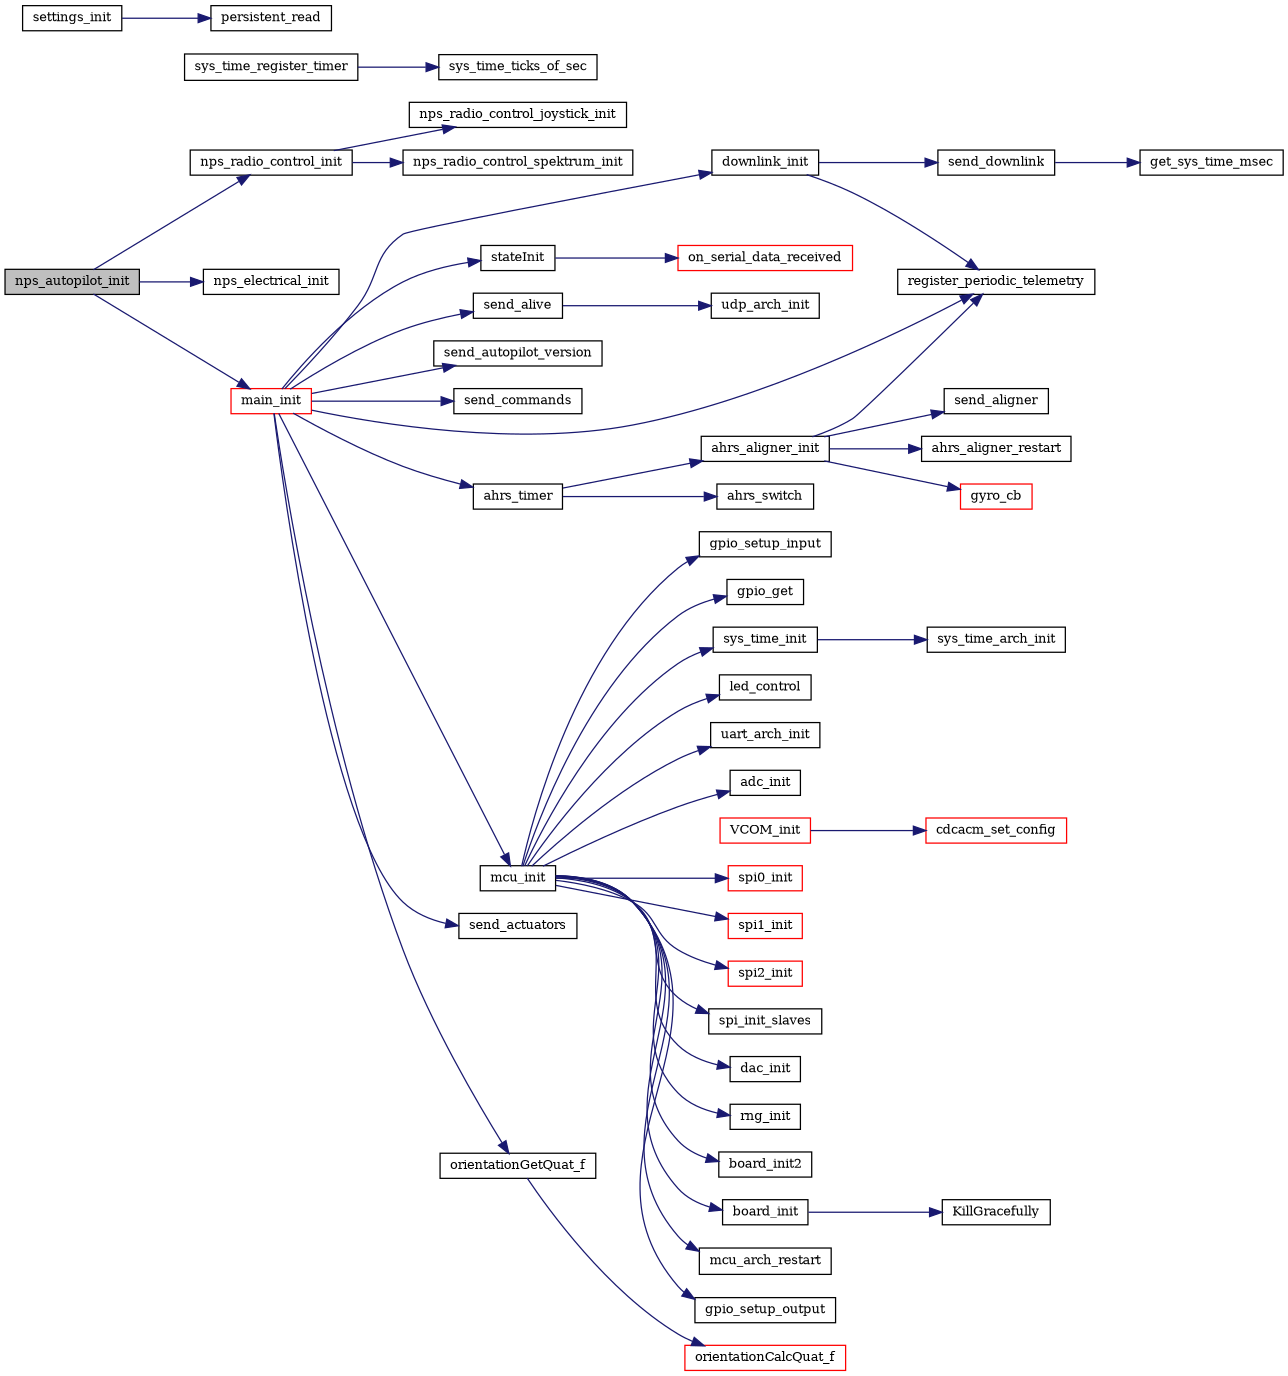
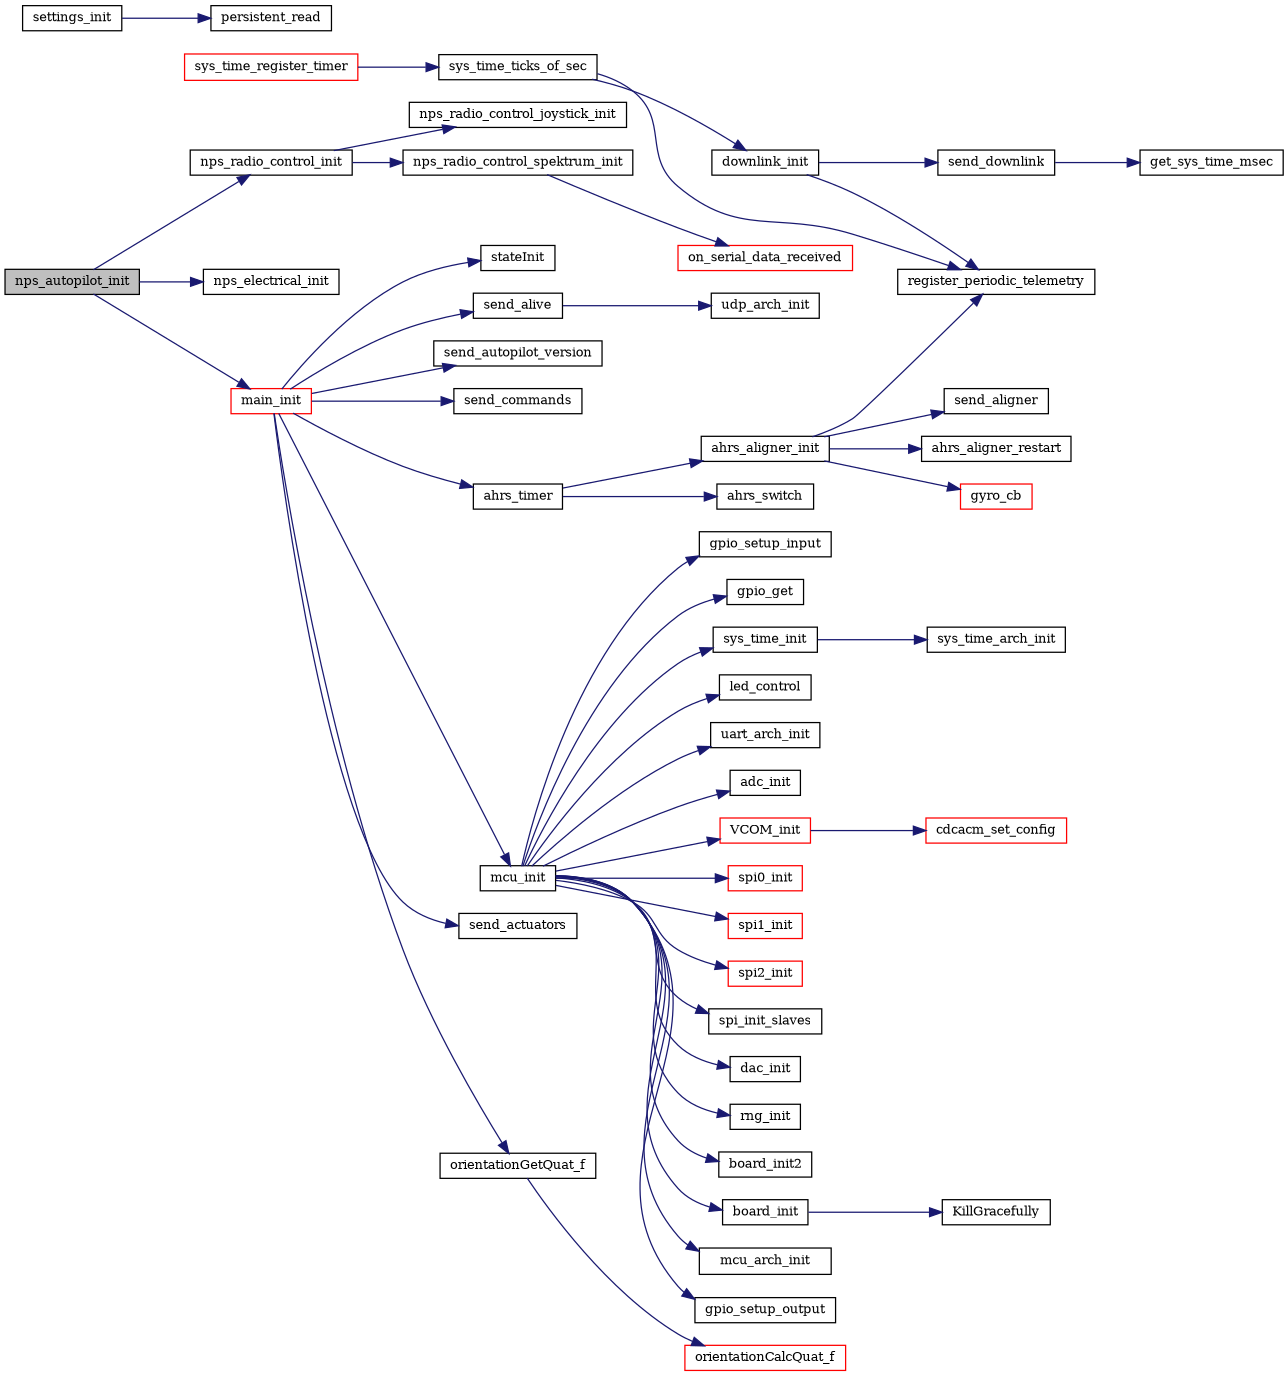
(271, 67) -> (271, 67)
(454, 222) -> (666, 105)
(610, 258) -> (631, 209)
(647, 422) -> (738, 218)
none -> (632, 856)
(765, 1261) -> (765, 1261)
